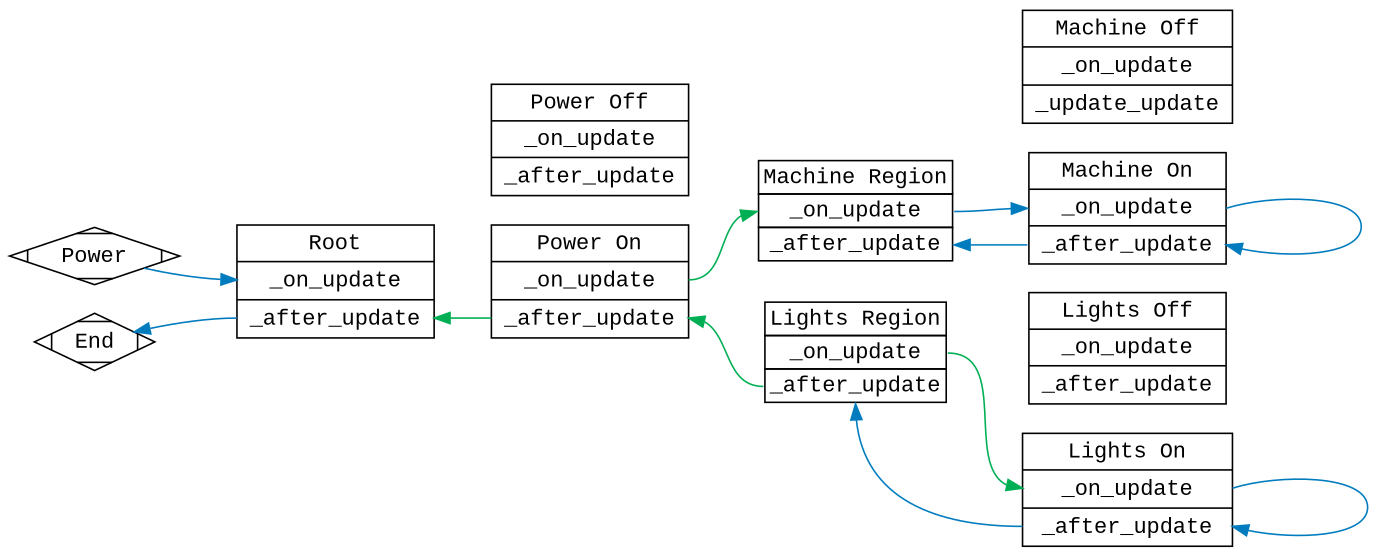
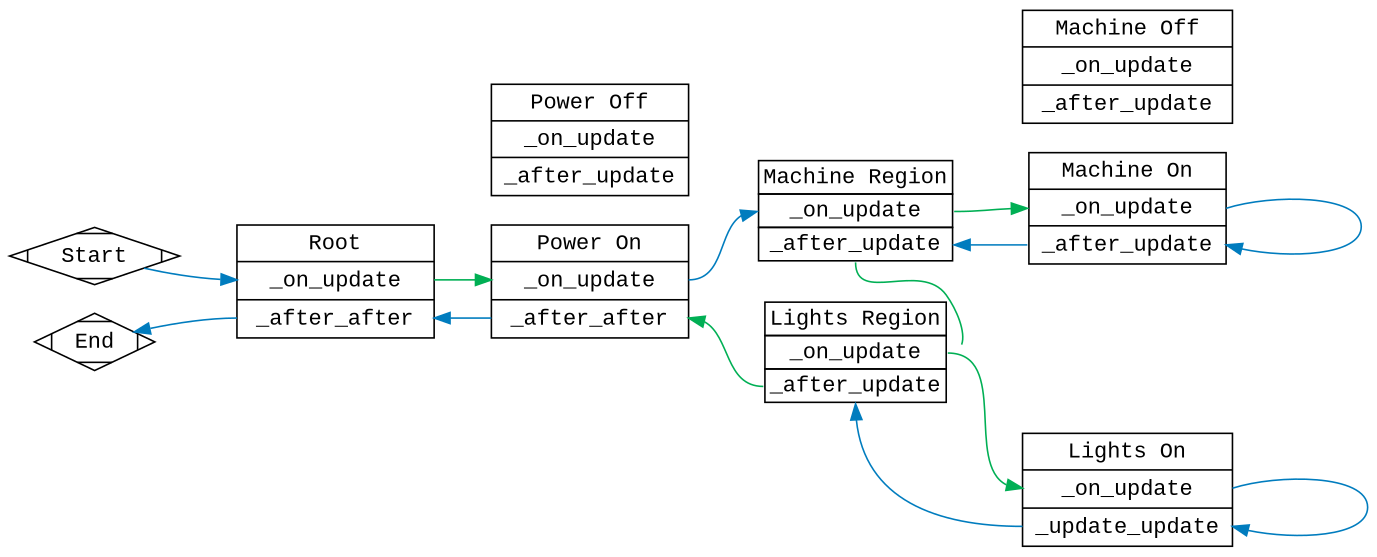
(1128, 103) -> (1128, 103)
(983, 211) -> (983, 211)
(95, 256) -> (95, 256)
(718, 257) -> (718, 257)
none -> (455, 280)
none -> (924, 282)
(336, 318) -> (336, 318)
(471, 318) -> (471, 318)
(590, 318) -> (590, 318)
(1128, 348) -> none
(1128, 526) -> (1128, 526)
